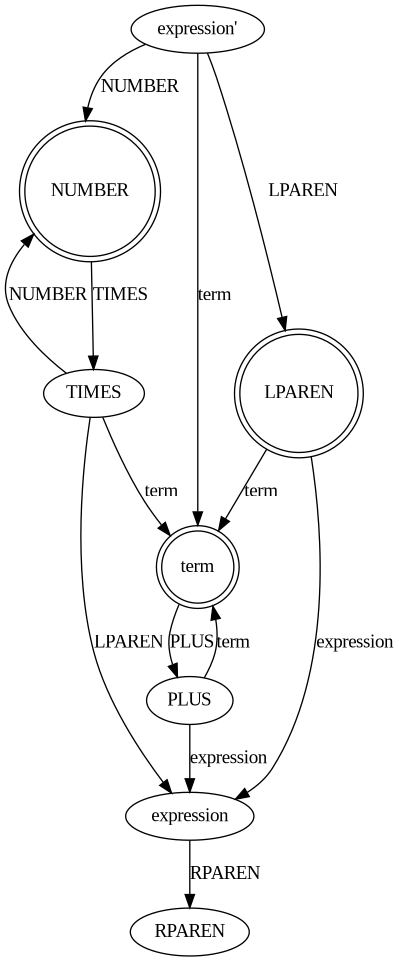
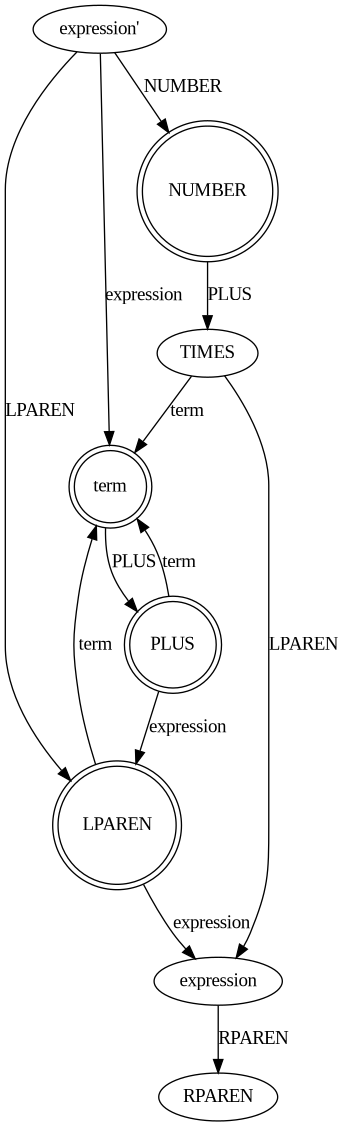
(121, 295) -> (230, 295)
(215, 295) -> (144, 295)
(14, 316) -> none
(190, 701) -> (173, 645)
(190, 752) -> (149, 721)
